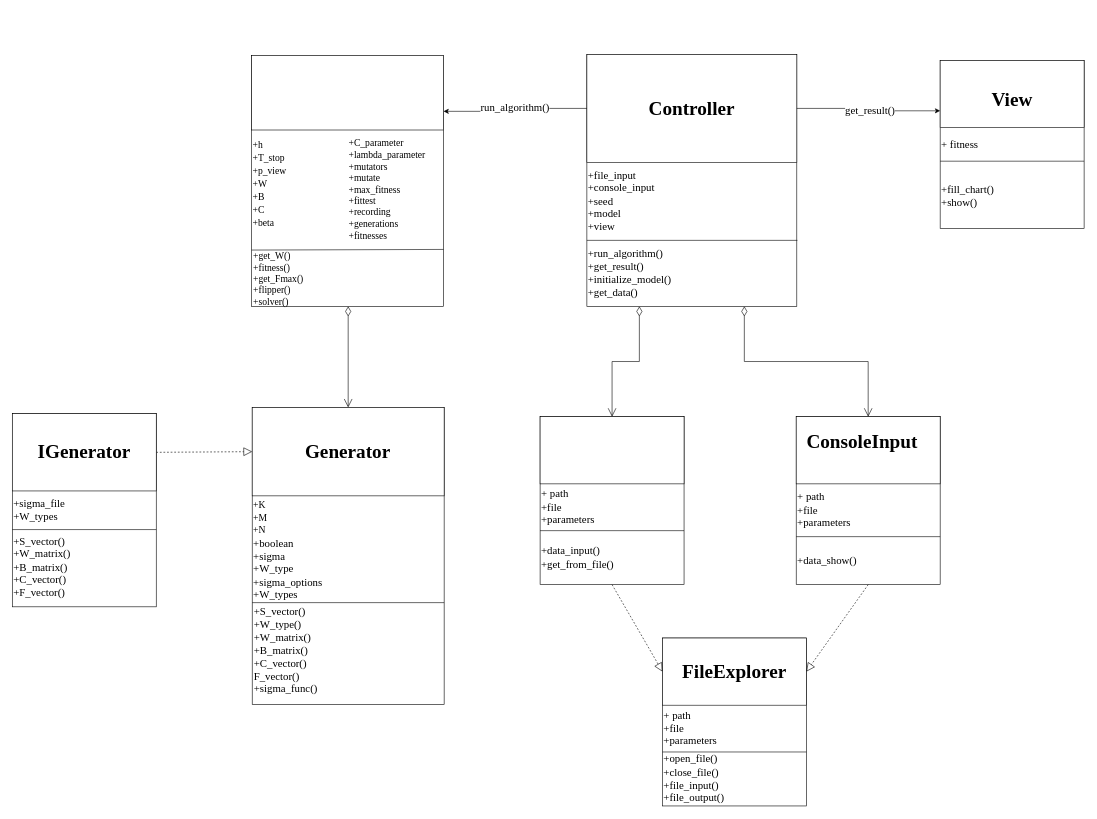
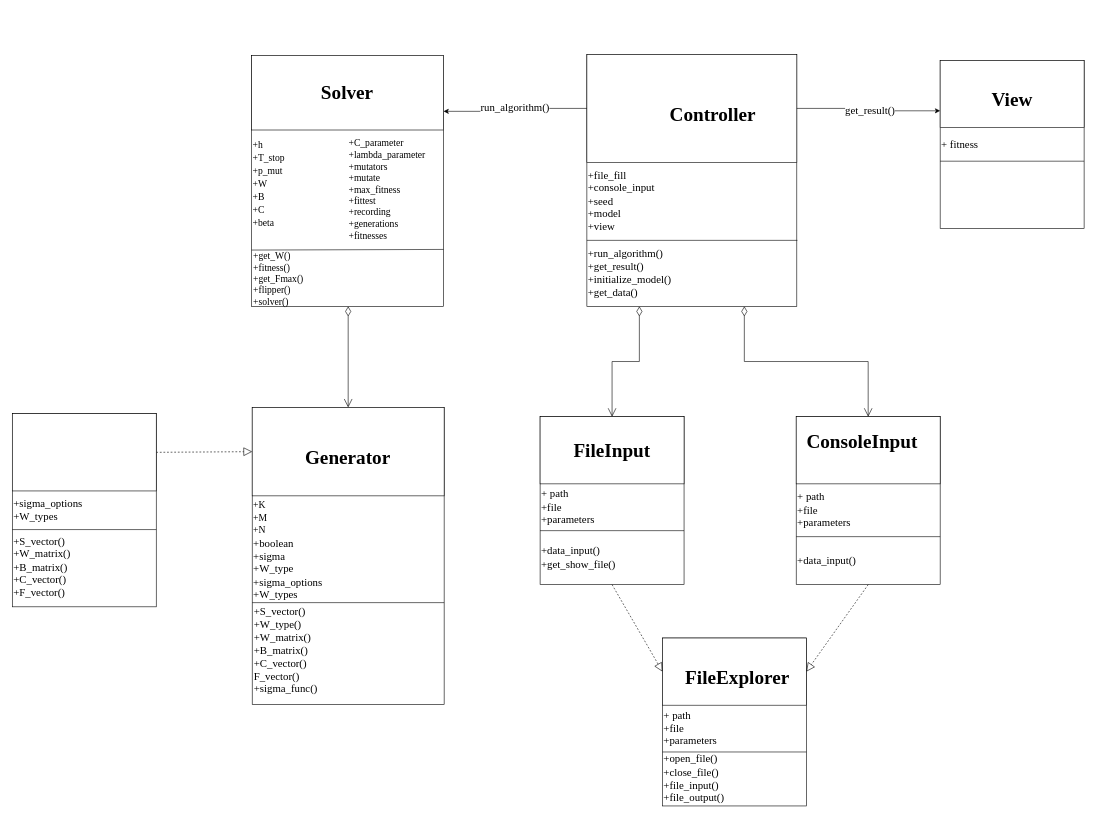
none -> (348, 93)
(692, 108) -> (713, 114)
(274, 191) -> (274, 191)
(1013, 196) -> none
(628, 201) -> (628, 201)
none -> (612, 450)
(84, 452) -> none
(348, 452) -> (348, 458)
(33, 510) -> (40, 510)
(577, 558) -> (577, 558)
(826, 561) -> (827, 561)
(735, 672) -> (738, 678)
